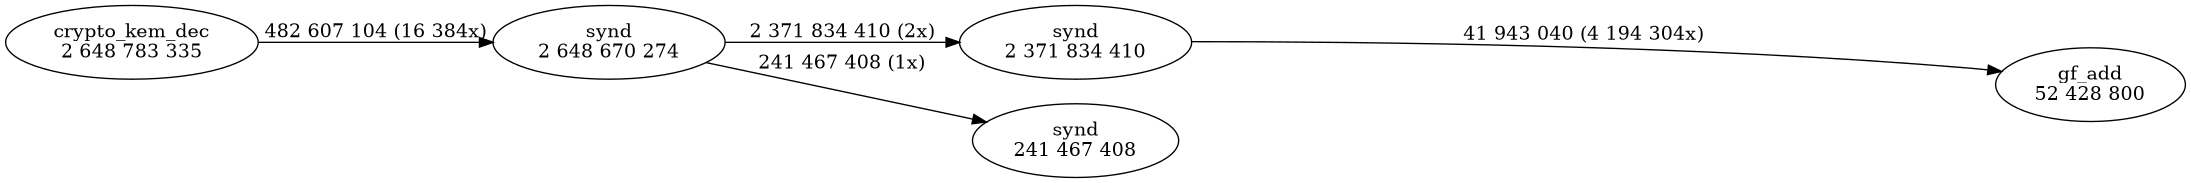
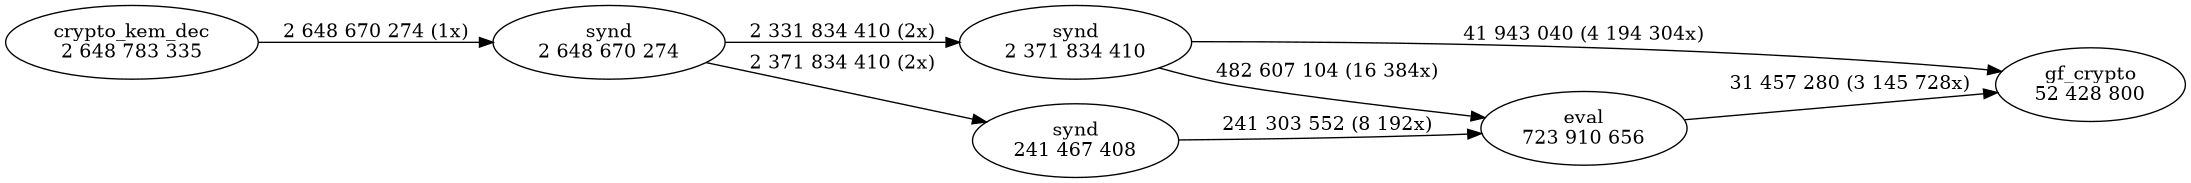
(376, 32) -> (376, 32)
(842, 32) -> (842, 32)
(842, 63) -> (842, 63)
(2091, 85) -> (2091, 85)
none -> (1584, 128)
